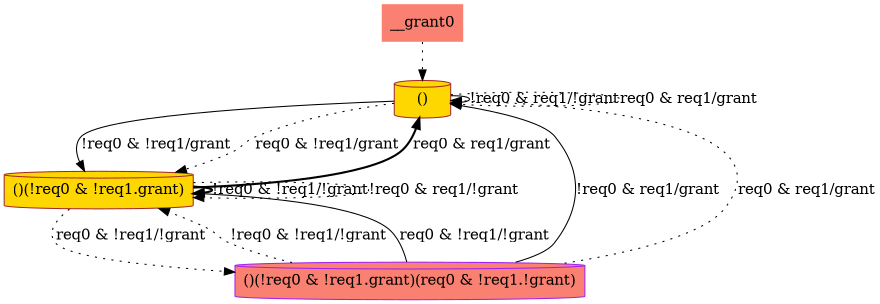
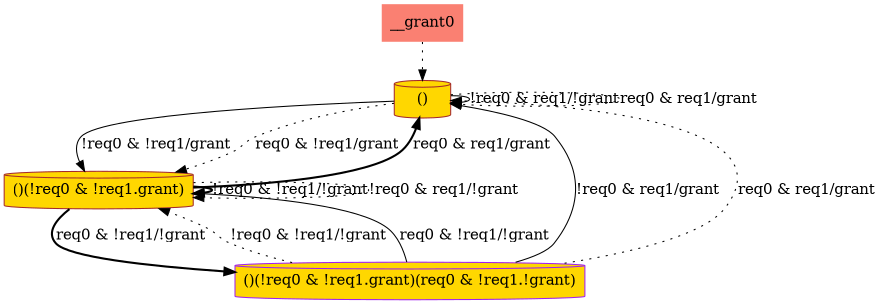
(118, 261) -> (118, 261)
(410, 281) -> (410, 281)
